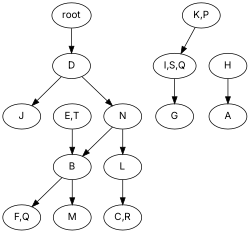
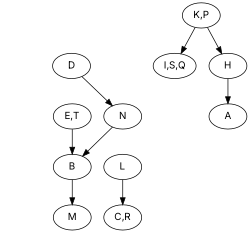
(72, 15) -> none
none -> (213, 38)
(22, 116) -> none
(175, 116) -> none
(123, 138) -> none
(22, 217) -> none
